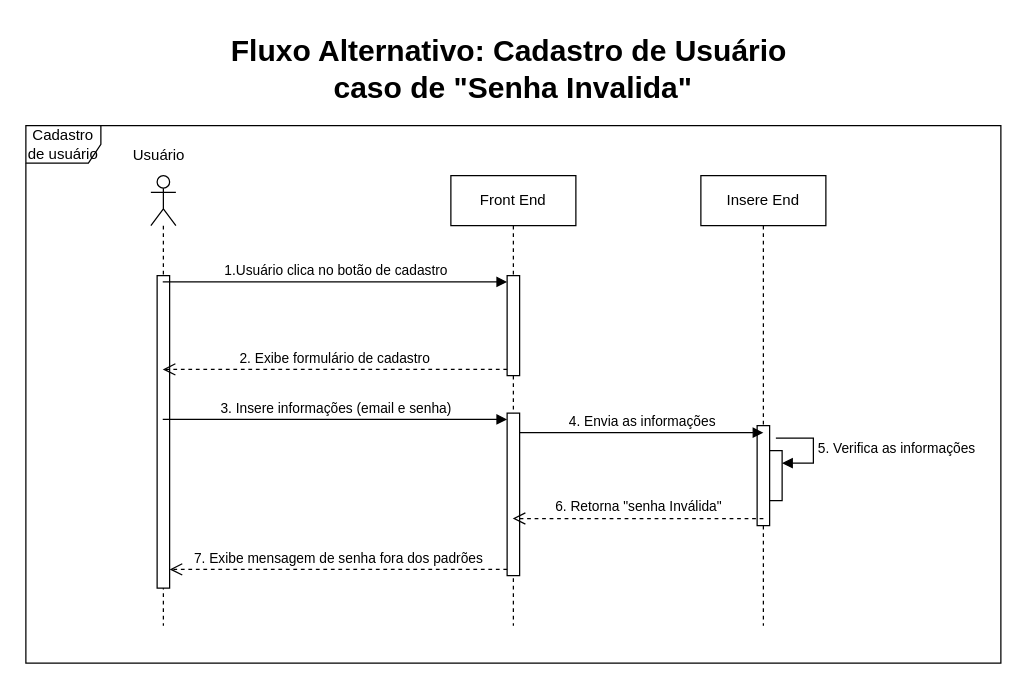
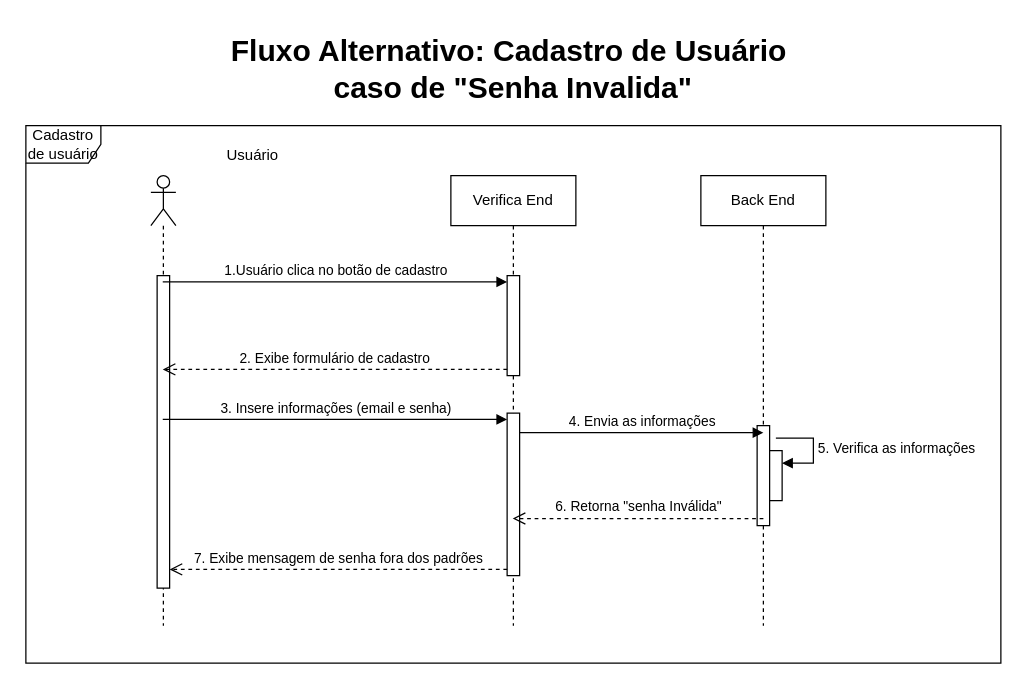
(169, 157) -> (263, 157)
(513, 201) -> (513, 201)
(763, 201) -> (763, 201)
